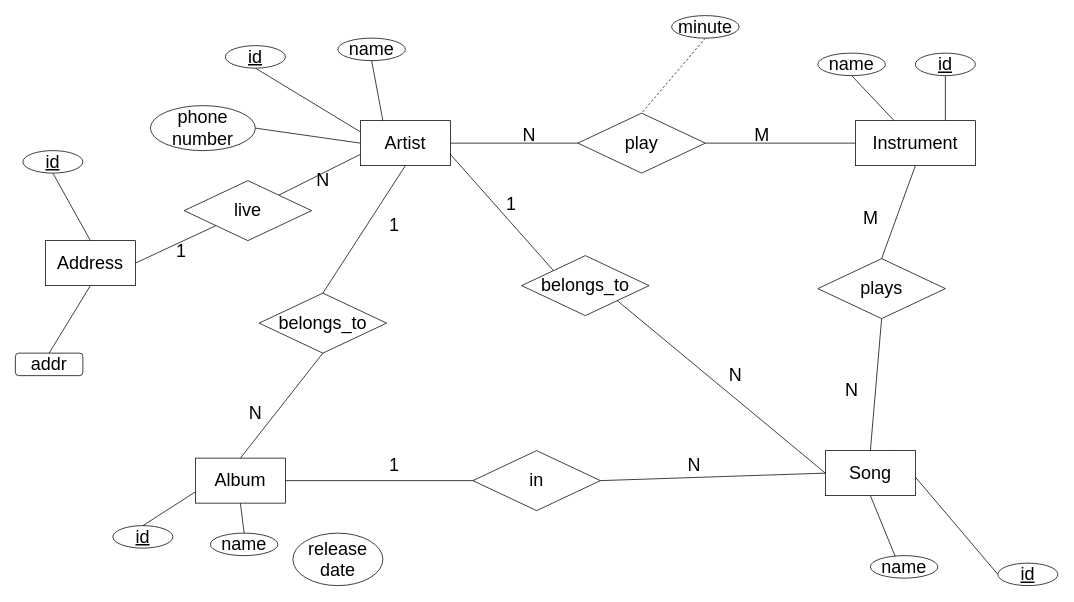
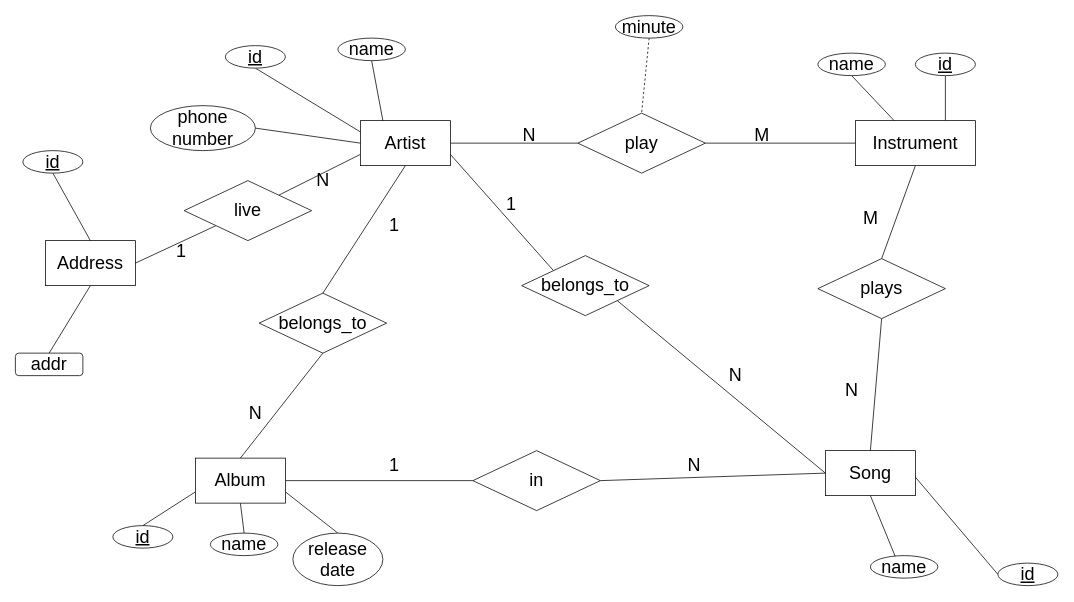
(705, 27) -> (649, 27)
none -> (311, 512)
